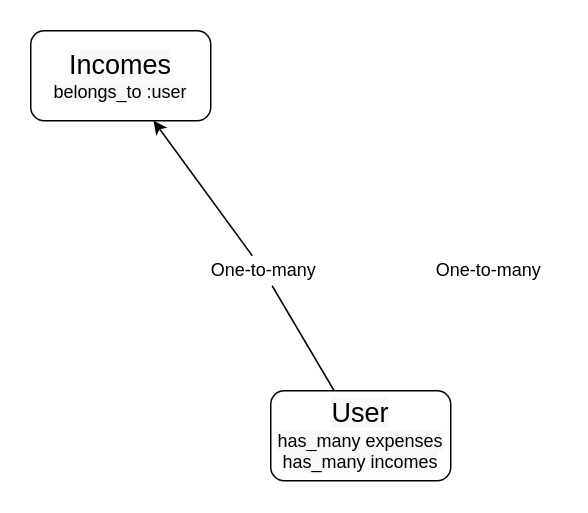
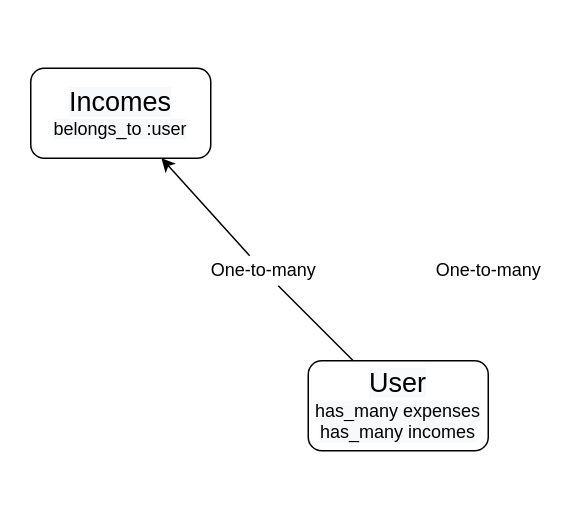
(121, 76) -> (121, 113)
(361, 436) -> (398, 406)
